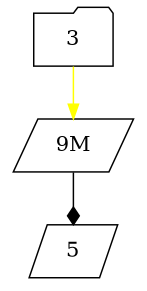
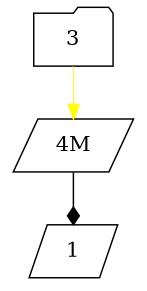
(73, 145) -> (73, 145)
(73, 251) -> (73, 251)
